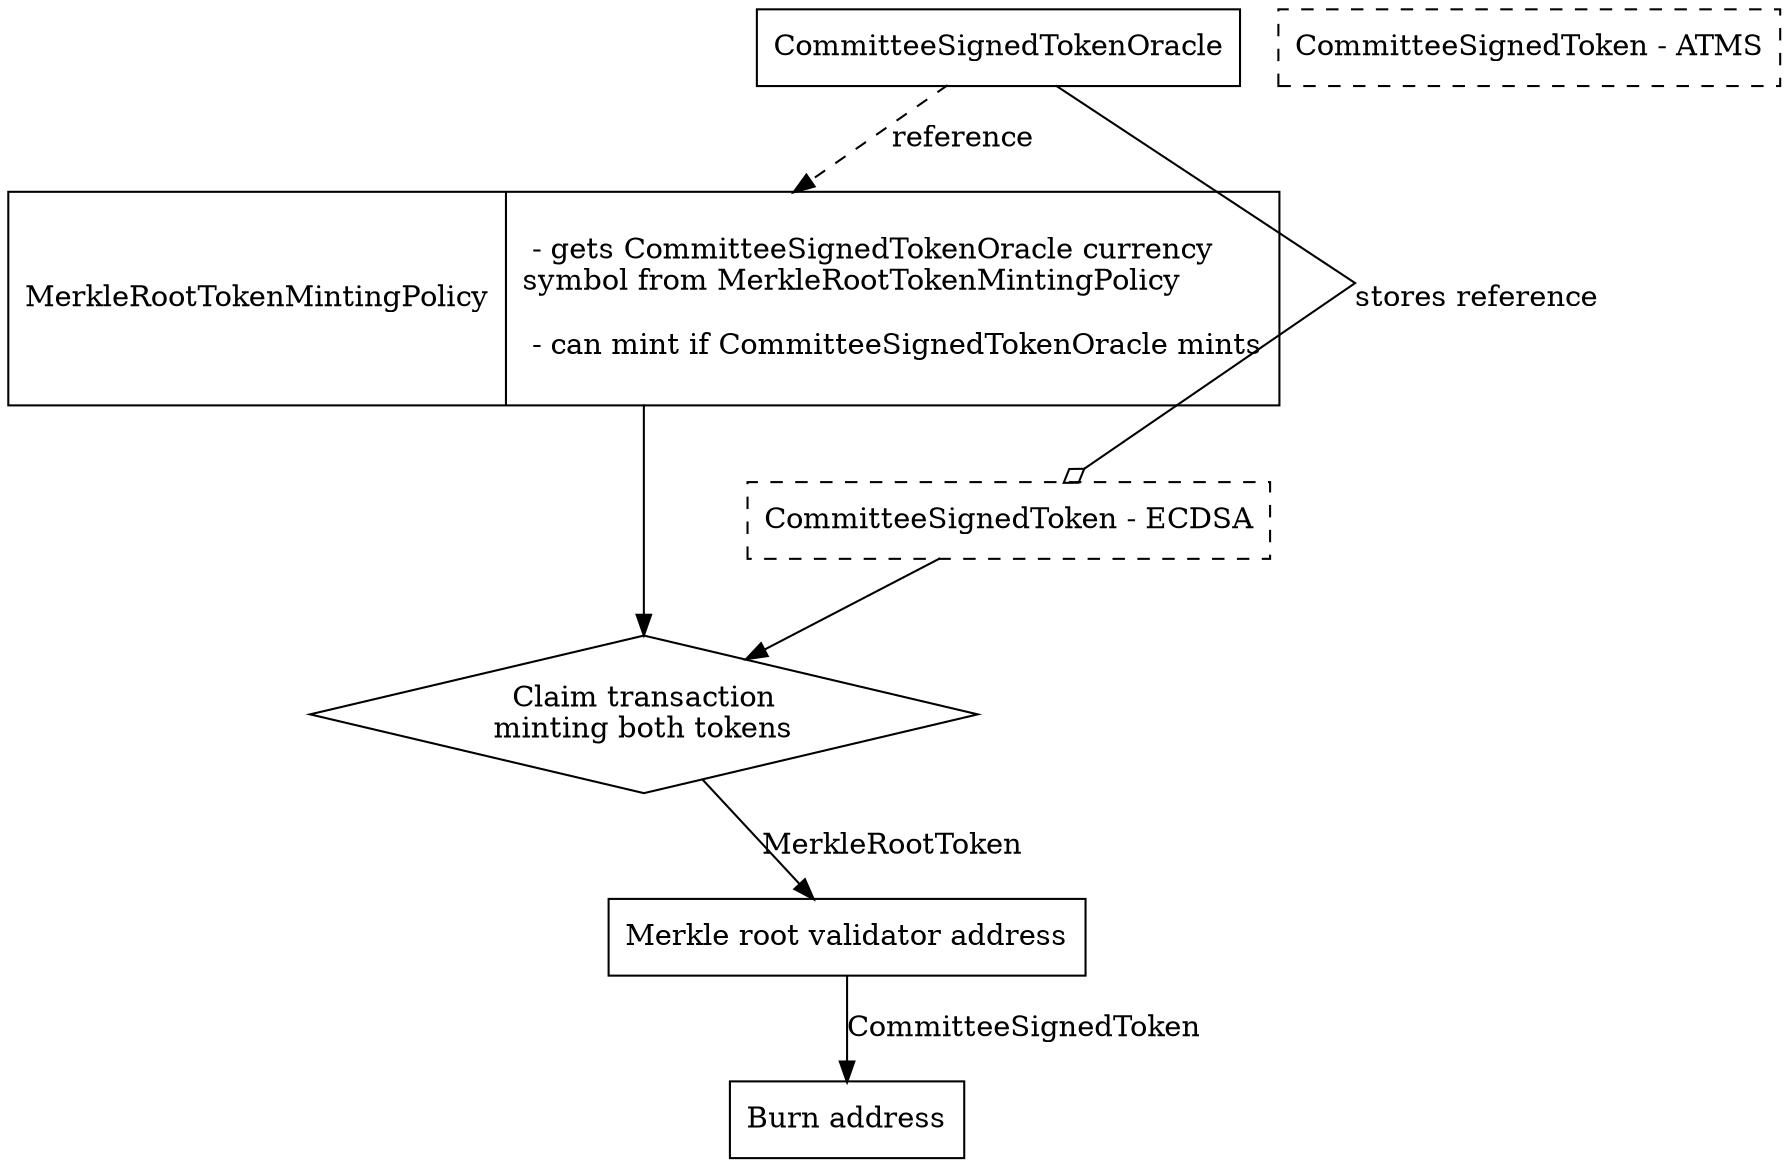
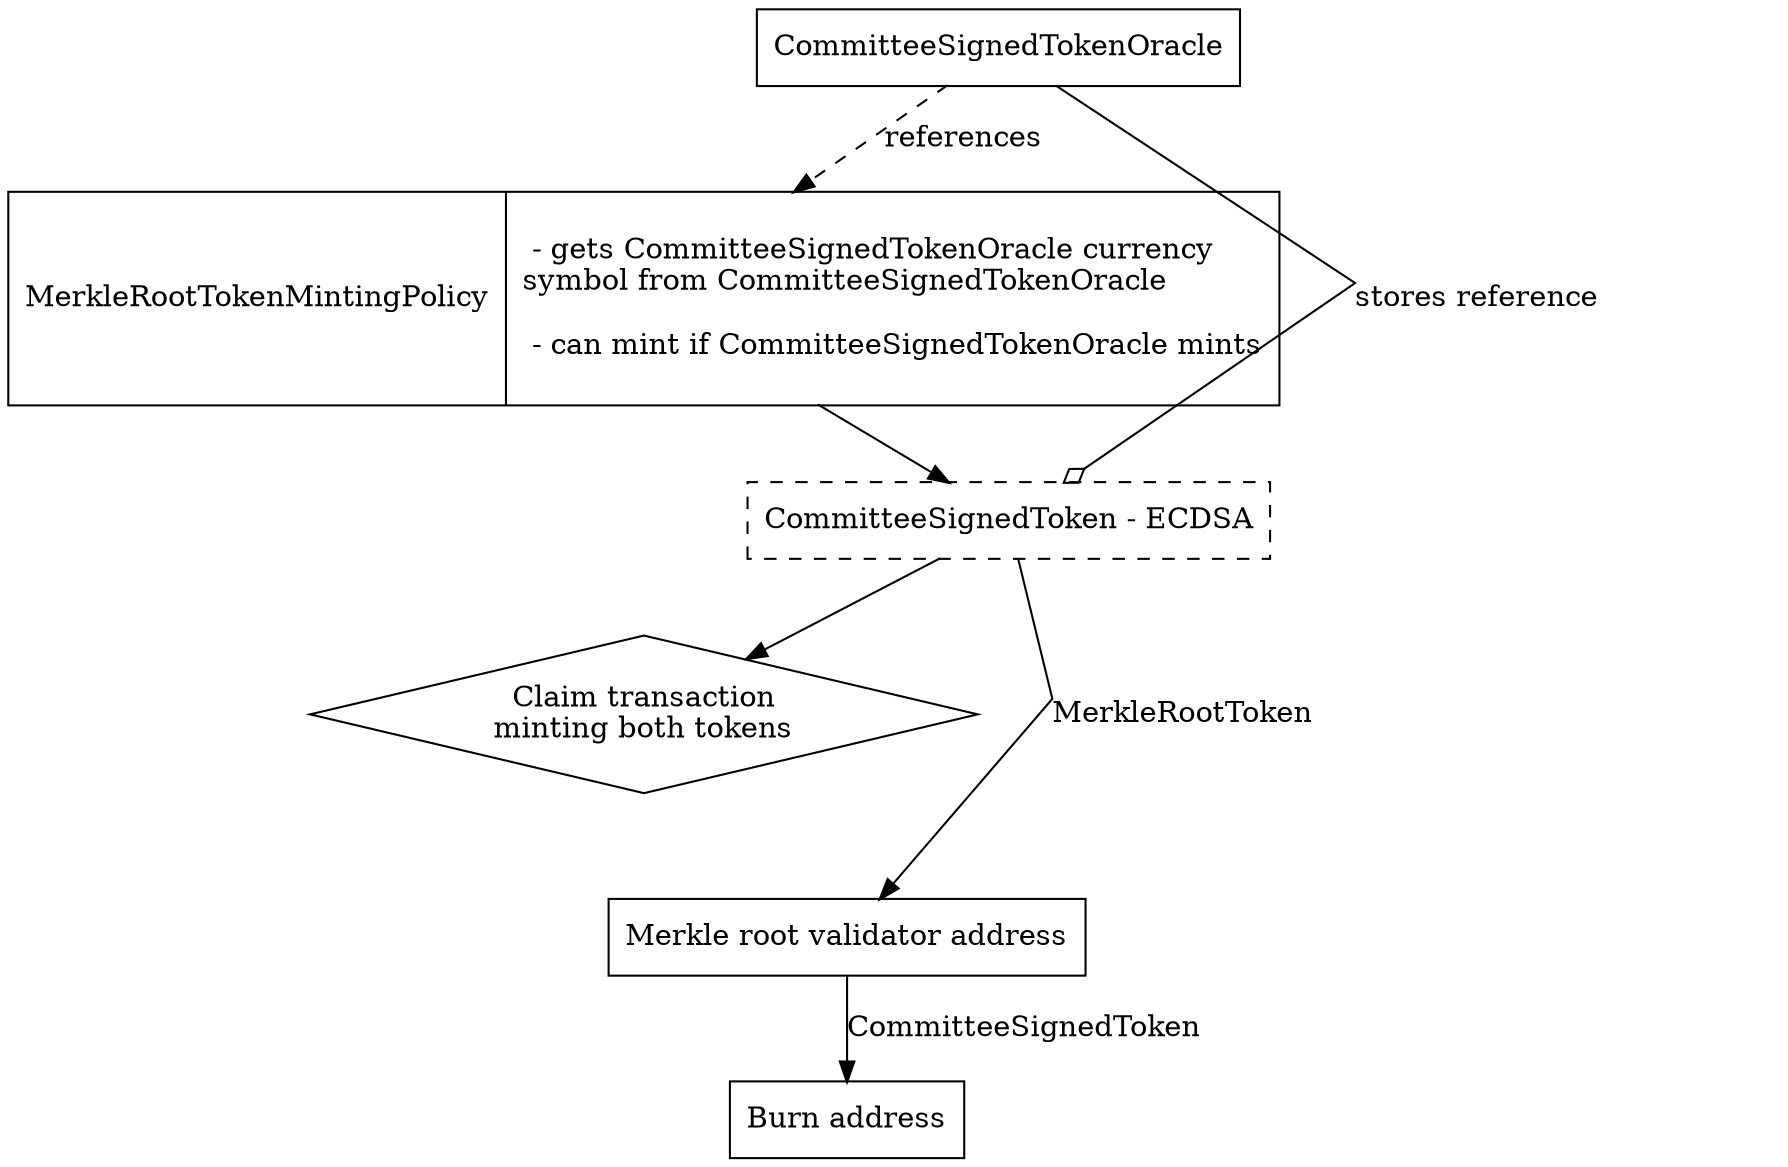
(1529, 48) -> none
(963, 139) -> (963, 139)
(852, 281) -> (845, 281)
(644, 510) -> (874, 438)
(751, 832) -> (1020, 736)
